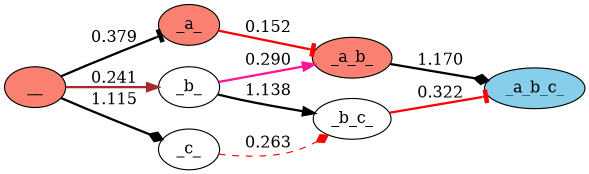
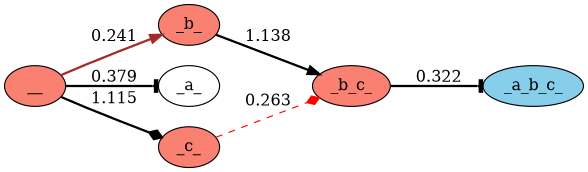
(189, 25) -> (189, 86)
(352, 58) -> none
(189, 87) -> (189, 25)
(436, 105) -> (434, 86)
(352, 119) -> (351, 86)
(189, 149) -> (189, 147)
